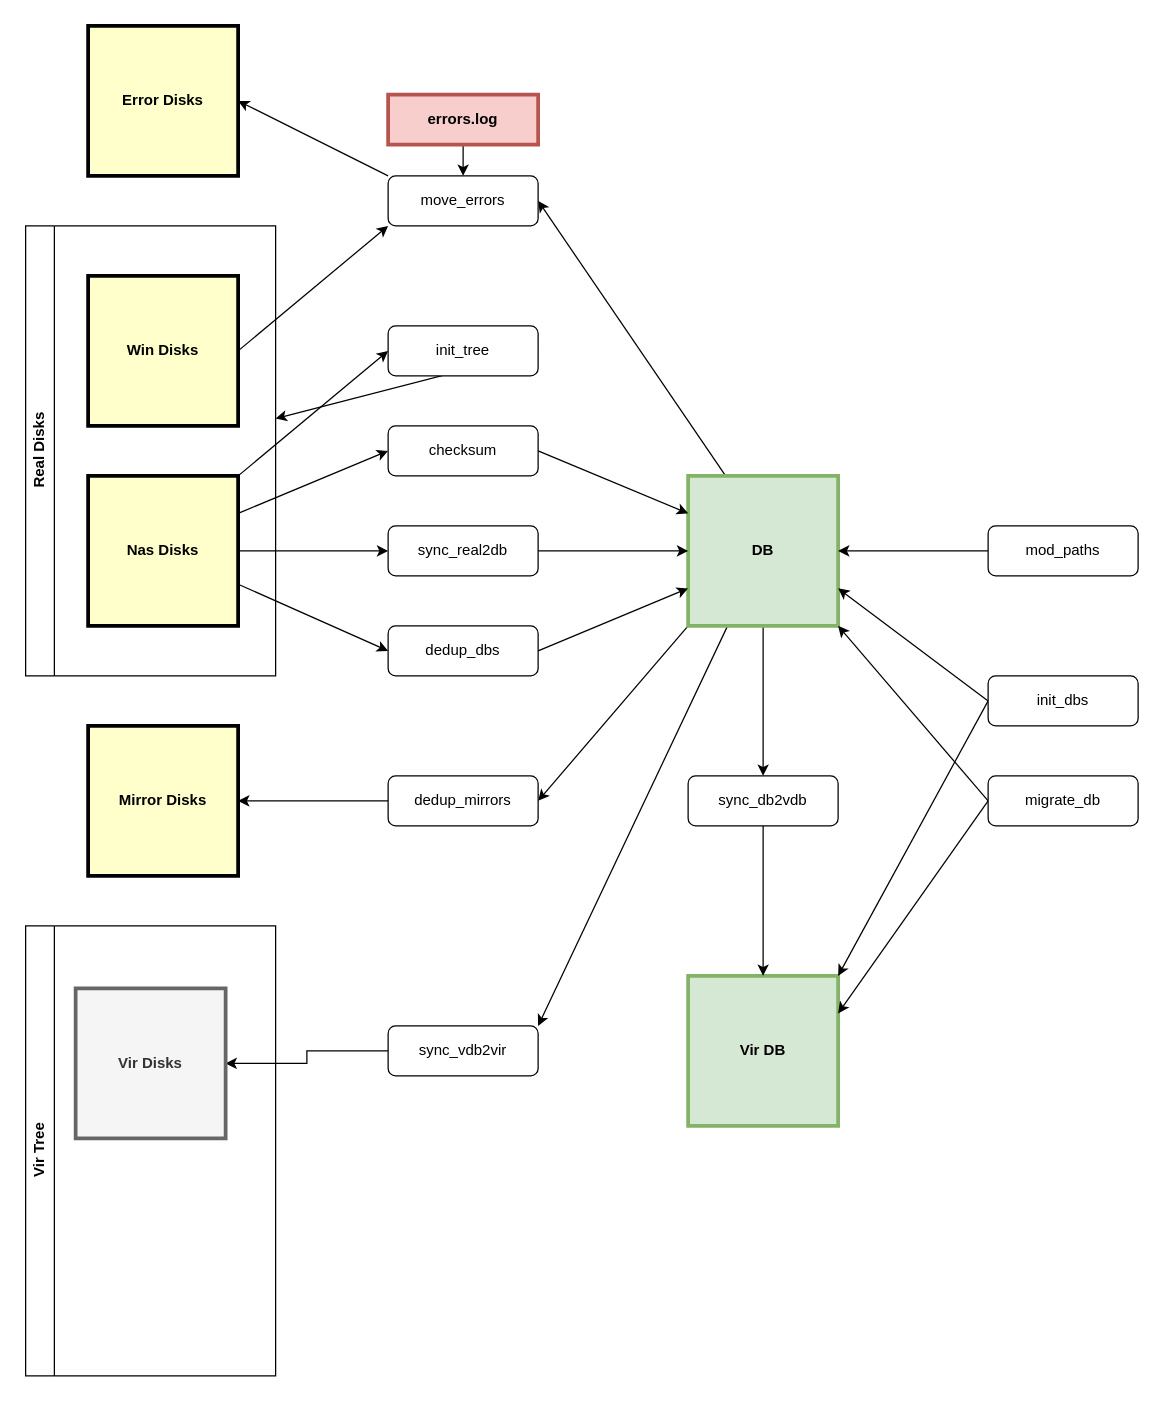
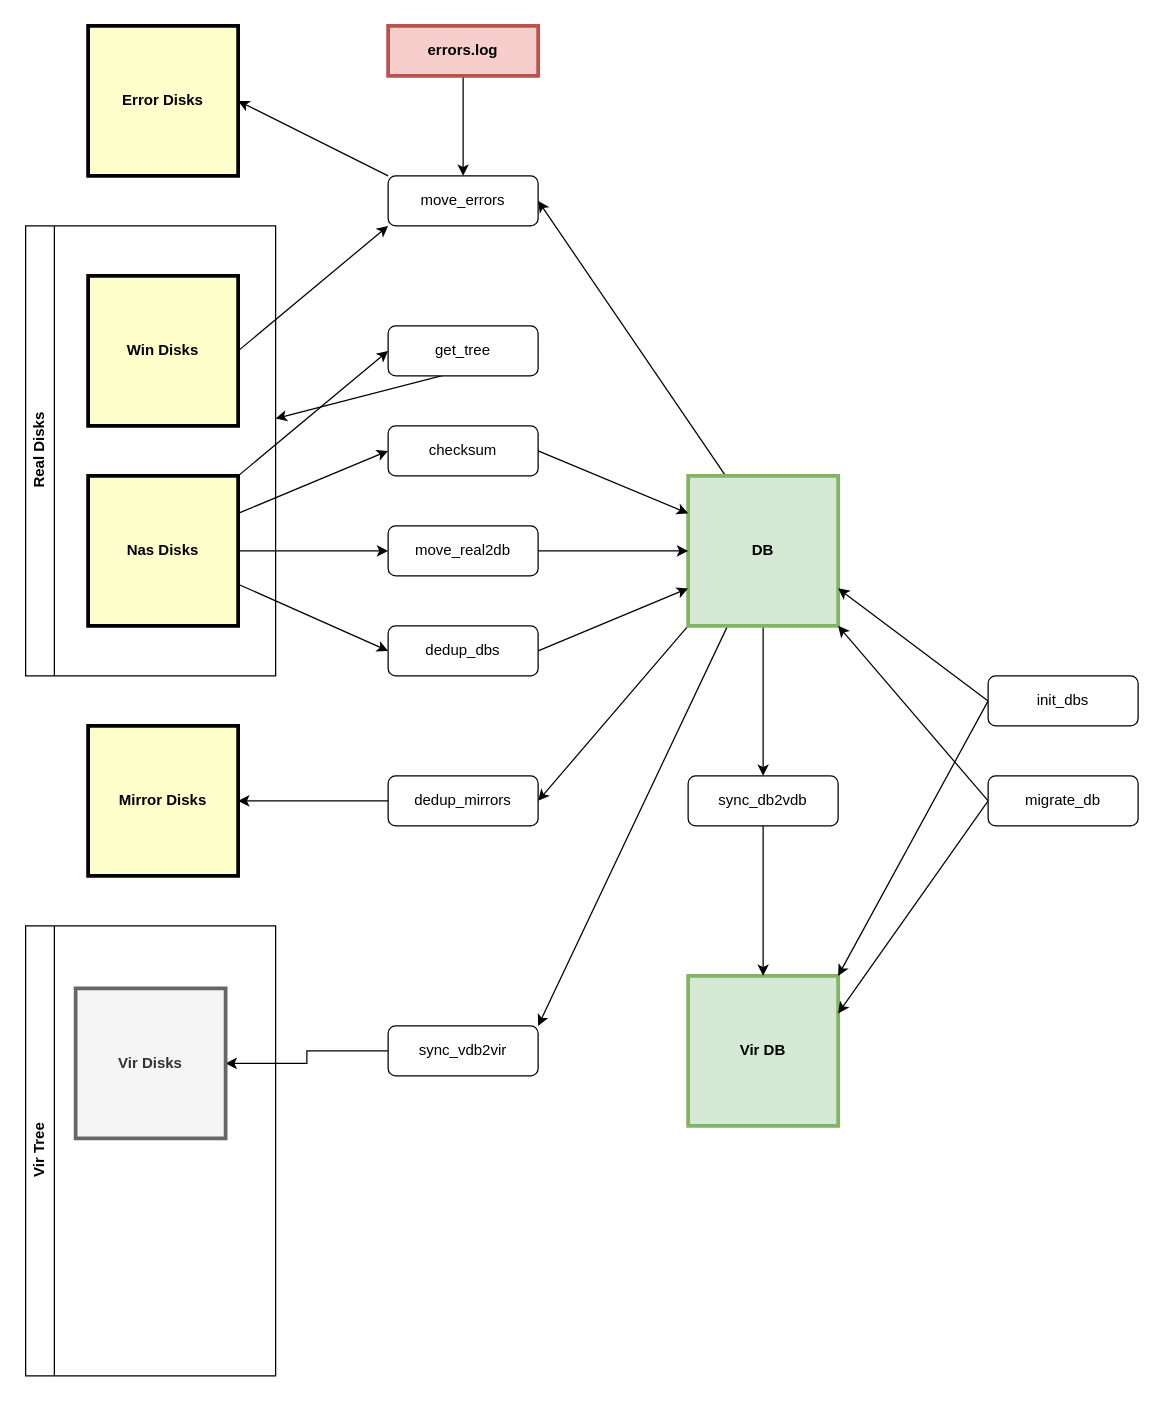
(463, 119) -> (463, 51)
(463, 351) -> (463, 351)
(463, 551) -> (463, 551)
(917, 551) -> none
(1063, 551) -> none
